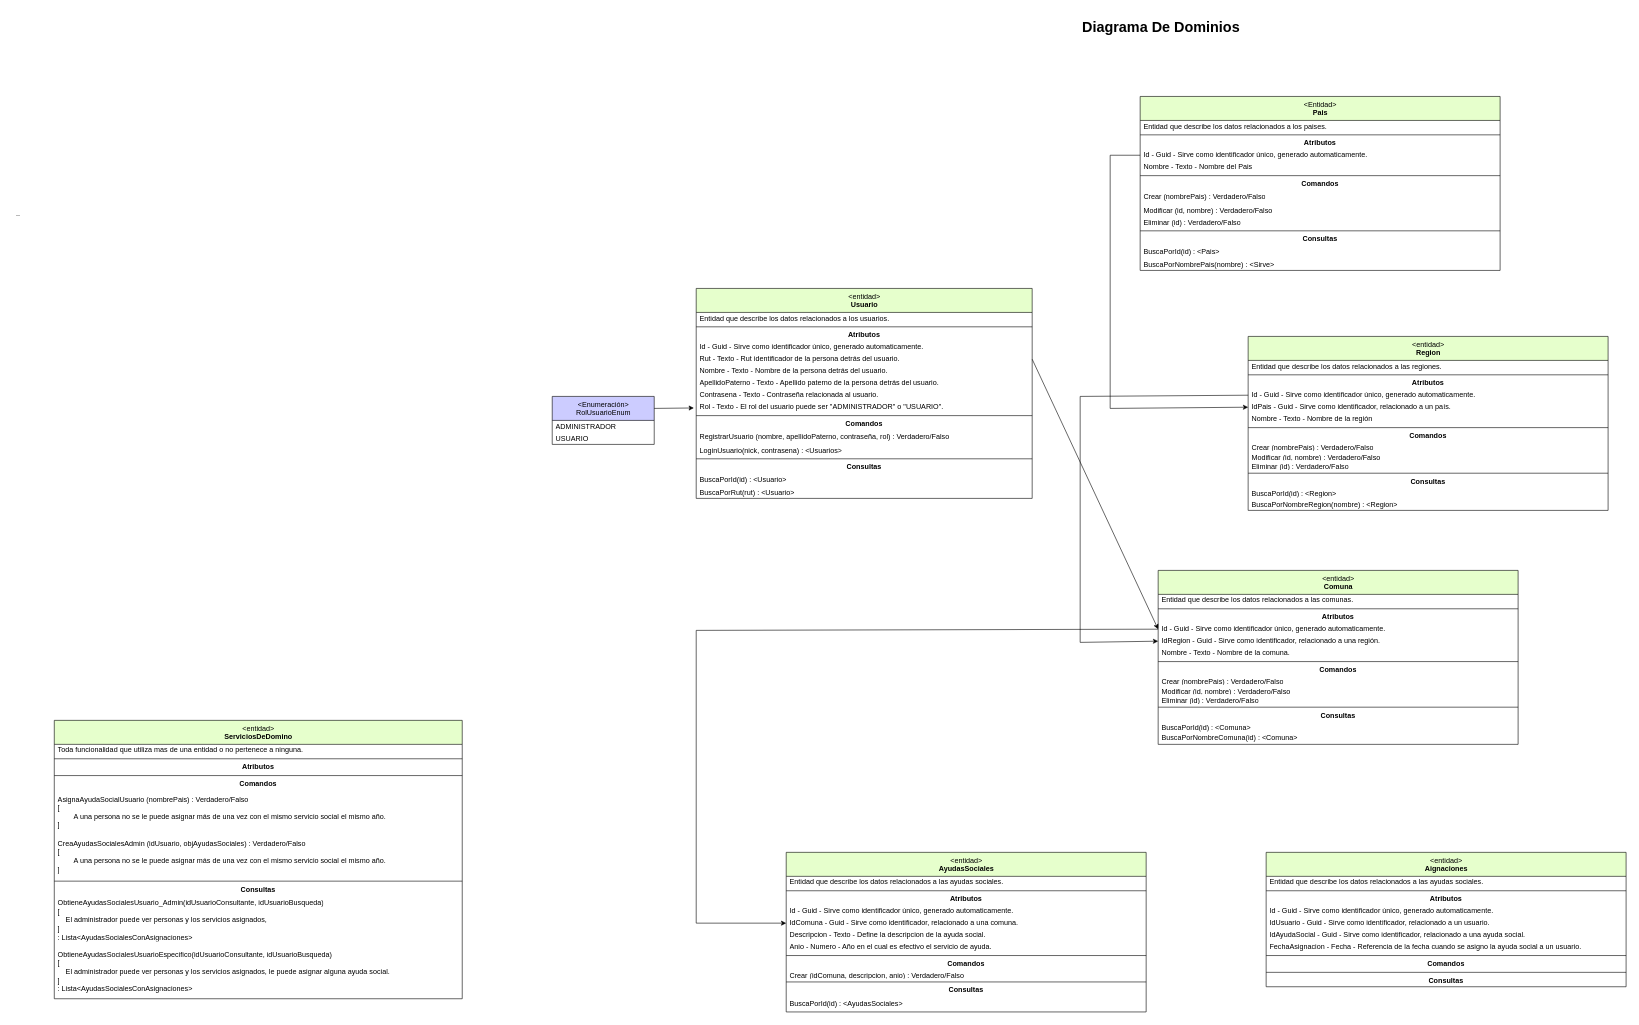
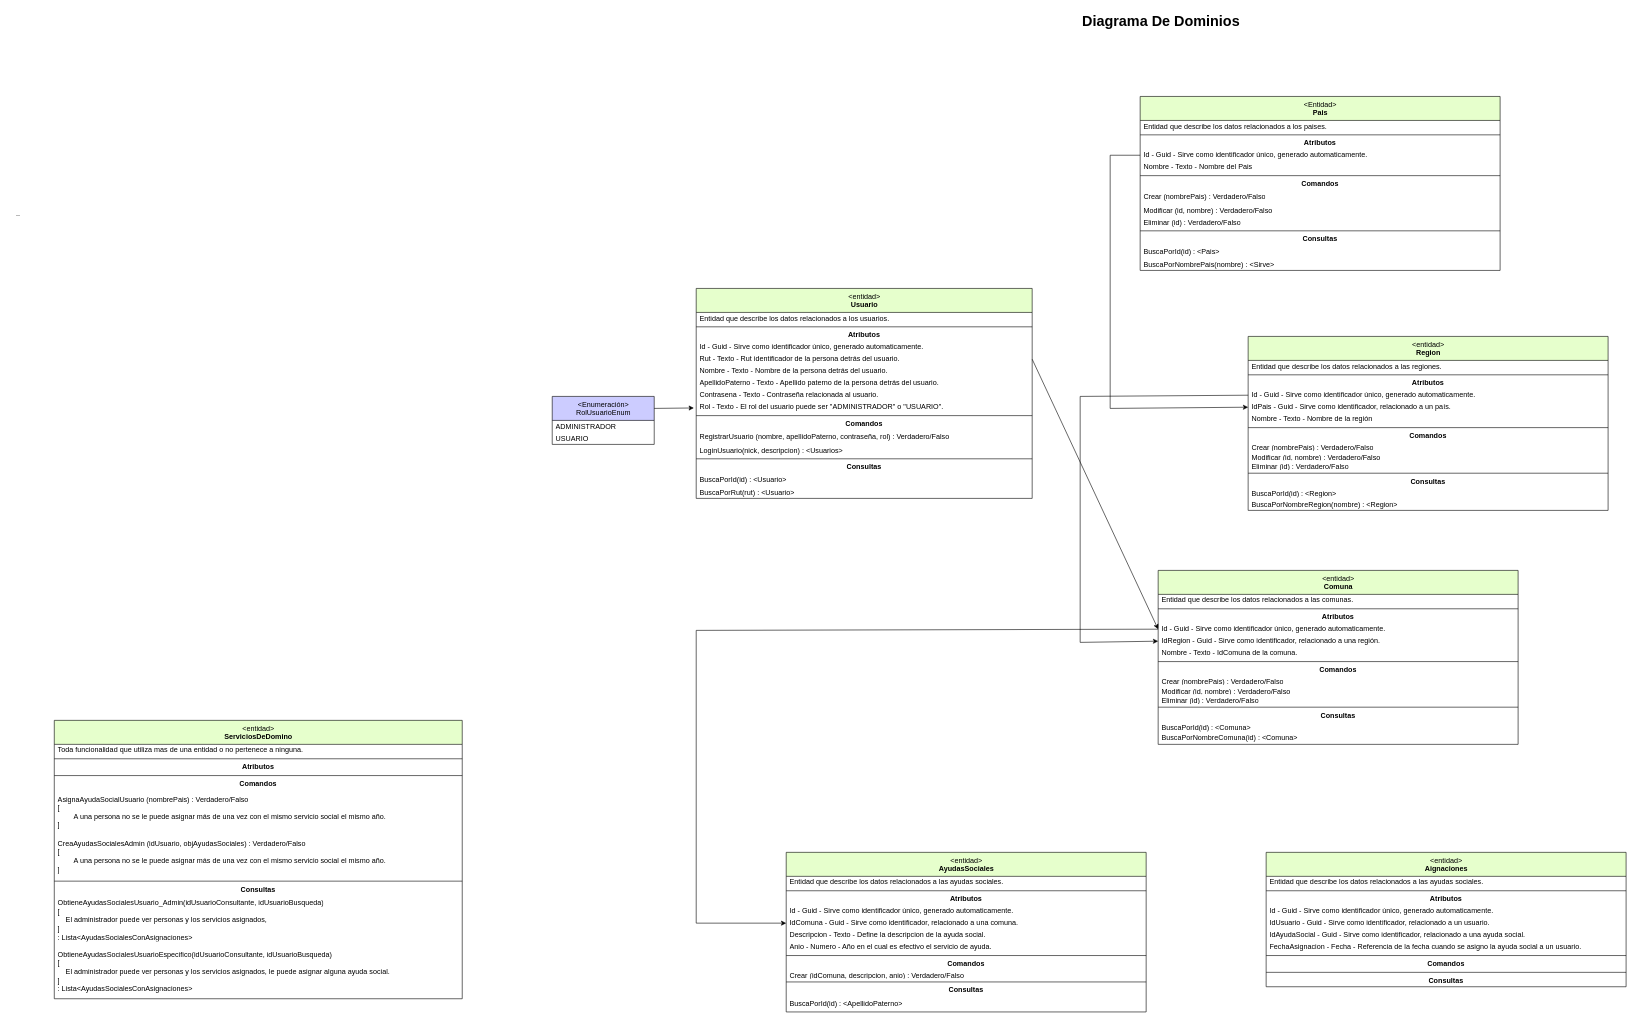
(1161, 27) -> (1161, 21)
(778, 450) -> (778, 450)
(1228, 653) -> (1232, 653)
(851, 1004) -> (852, 1004)
